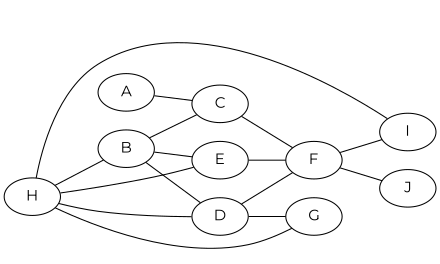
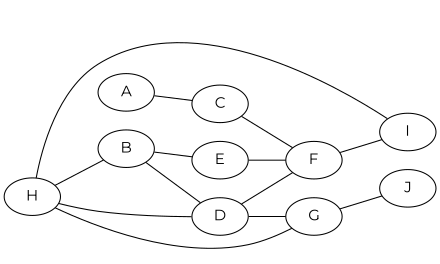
(173, 126) -> none
(361, 174) -> (361, 202)
(127, 182) -> none
